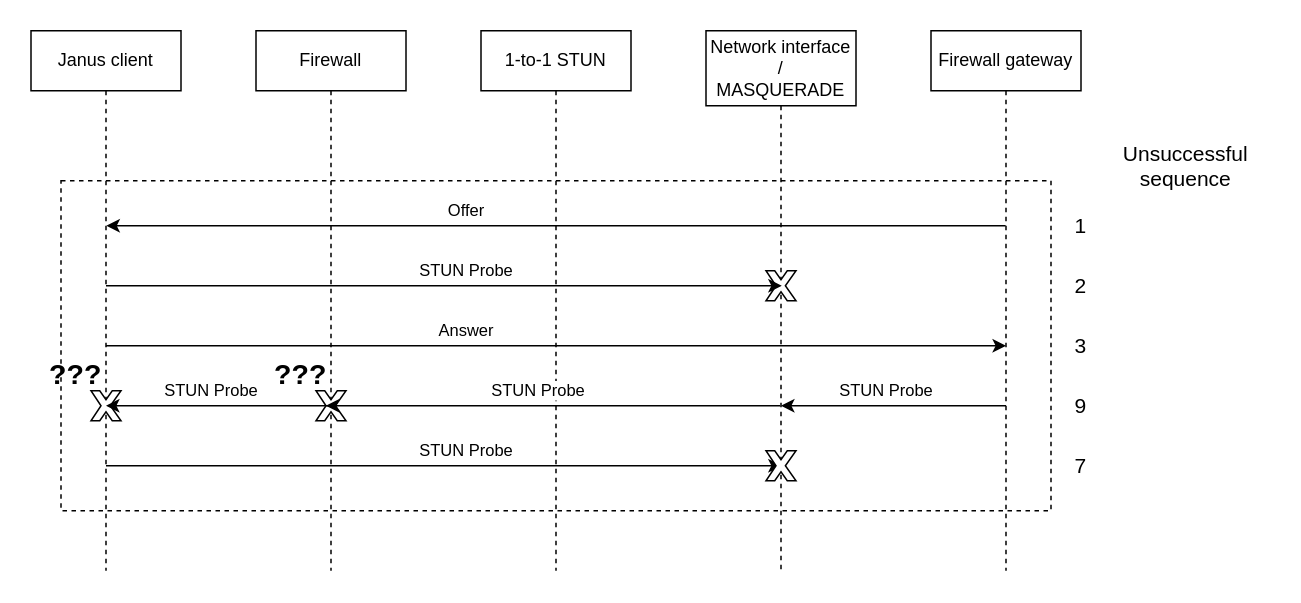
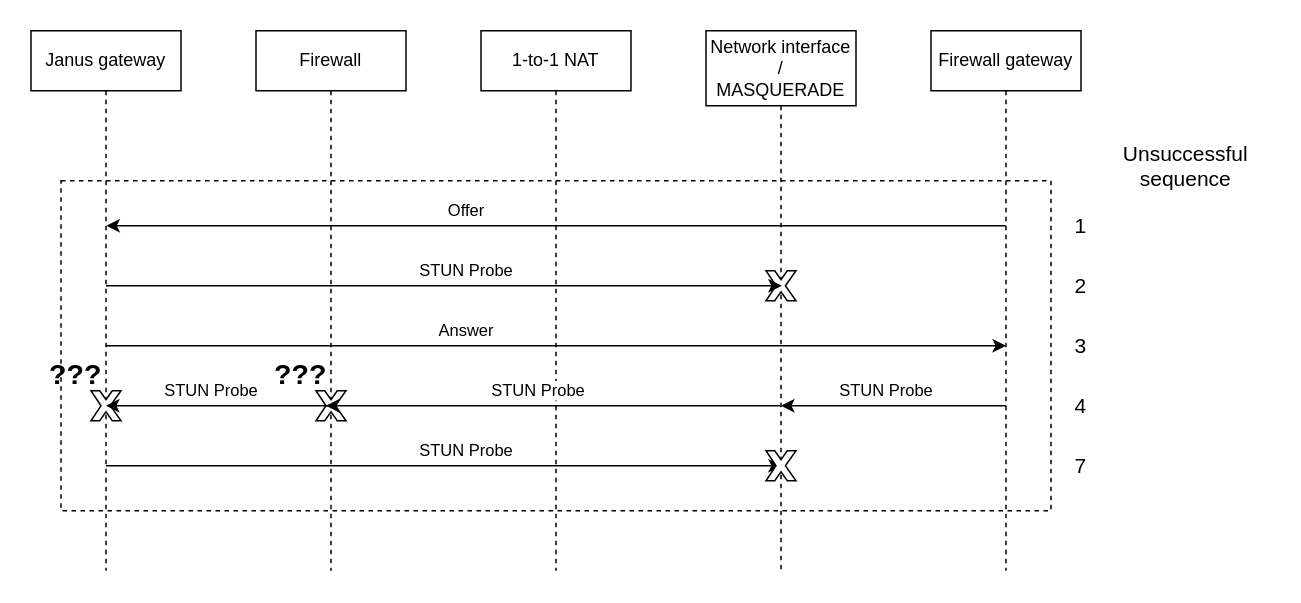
(106, 61) -> (106, 61)
(556, 61) -> (556, 61)
(1081, 406) -> (1081, 406)
